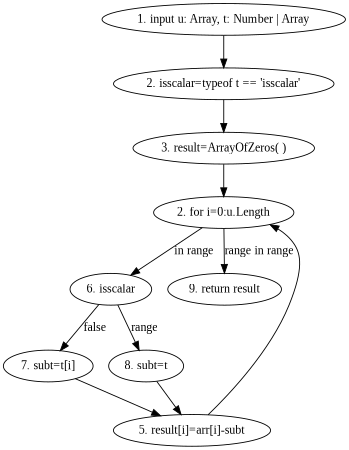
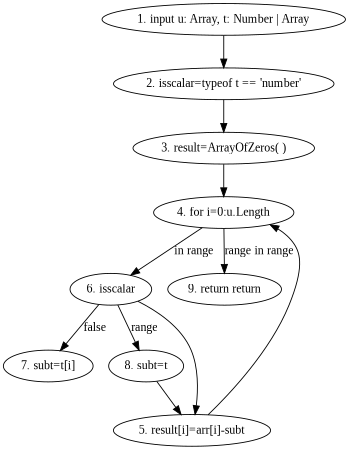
(224, 84) -> (224, 84)
(224, 213) -> (224, 213)
(225, 289) -> (225, 289)
(114, 395) -> (187, 342)
